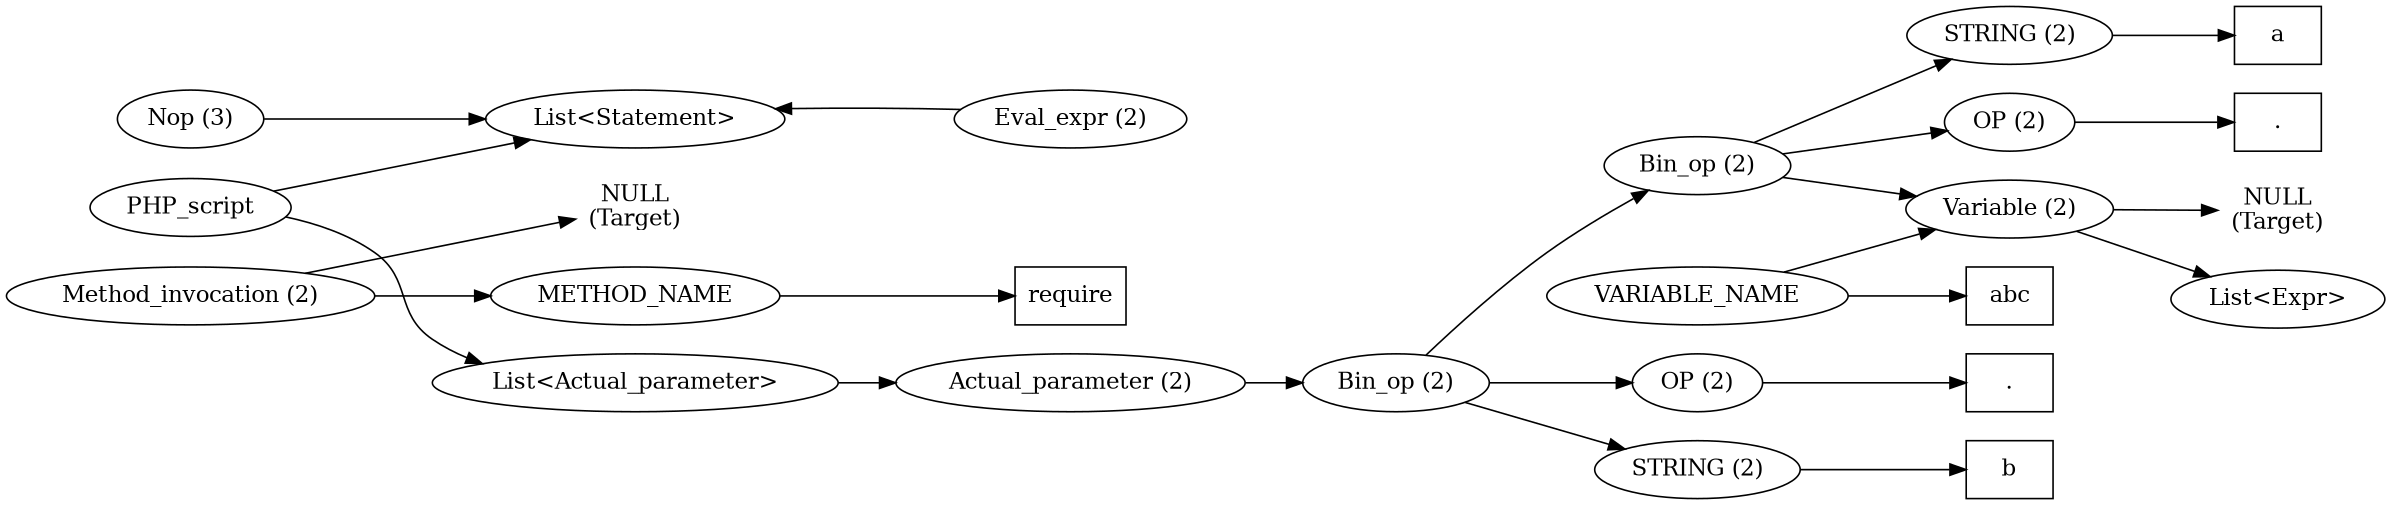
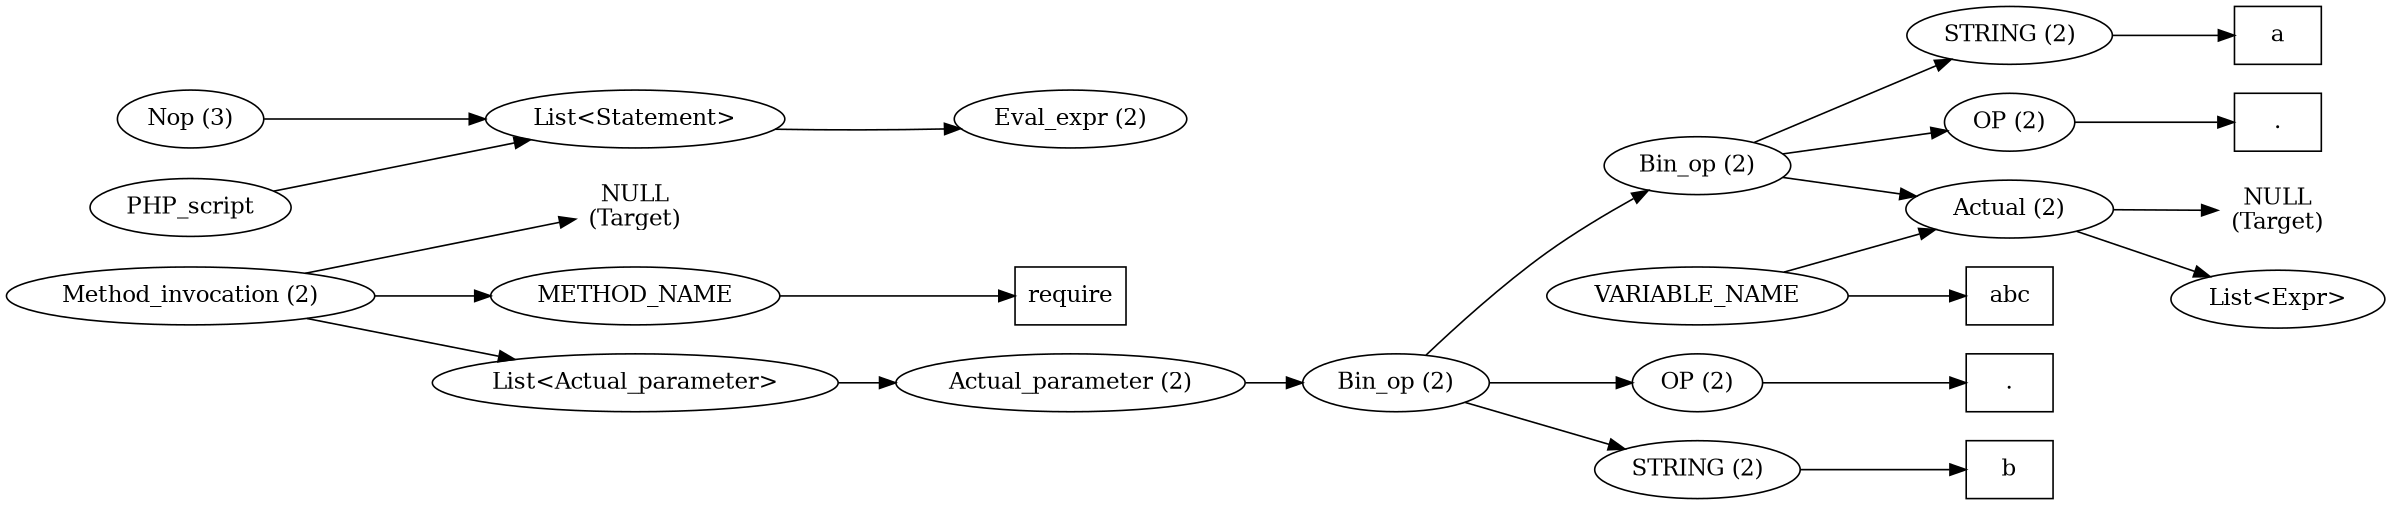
(876, 108) -> (860, 130)
(2010, 209) -> (2010, 209)
(392, 270) -> (403, 337)
